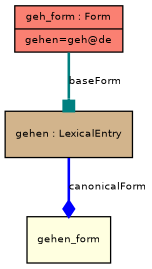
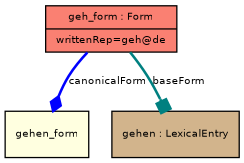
(69, 40) -> (111, 40)
(69, 179) -> (71, 73)
